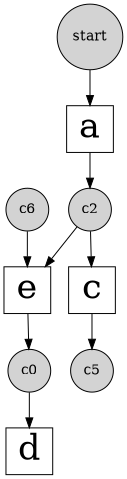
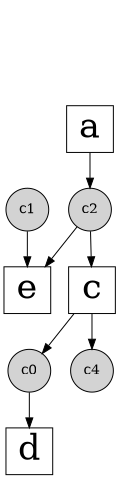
(90, 37) -> none
(27, 210) -> (27, 210)
(28, 326) -> (61, 330)
(92, 371) -> (92, 371)
